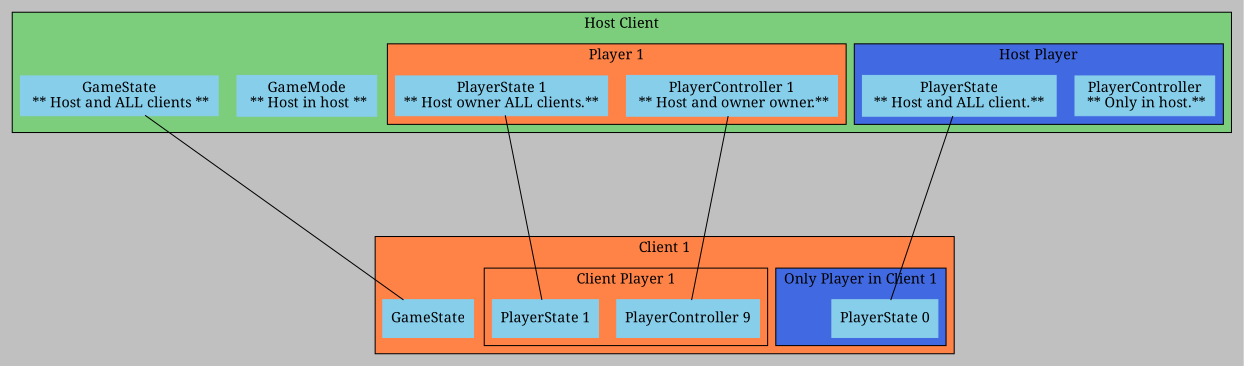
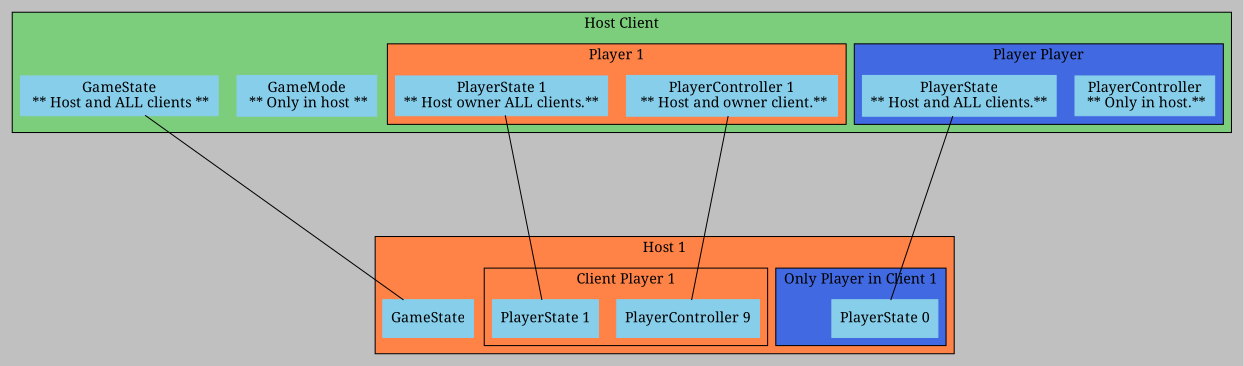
(1039, 56) -> (1039, 56)
(307, 96) -> (307, 96)
(732, 96) -> (732, 96)
(959, 96) -> (959, 96)
(665, 248) -> (665, 248)
